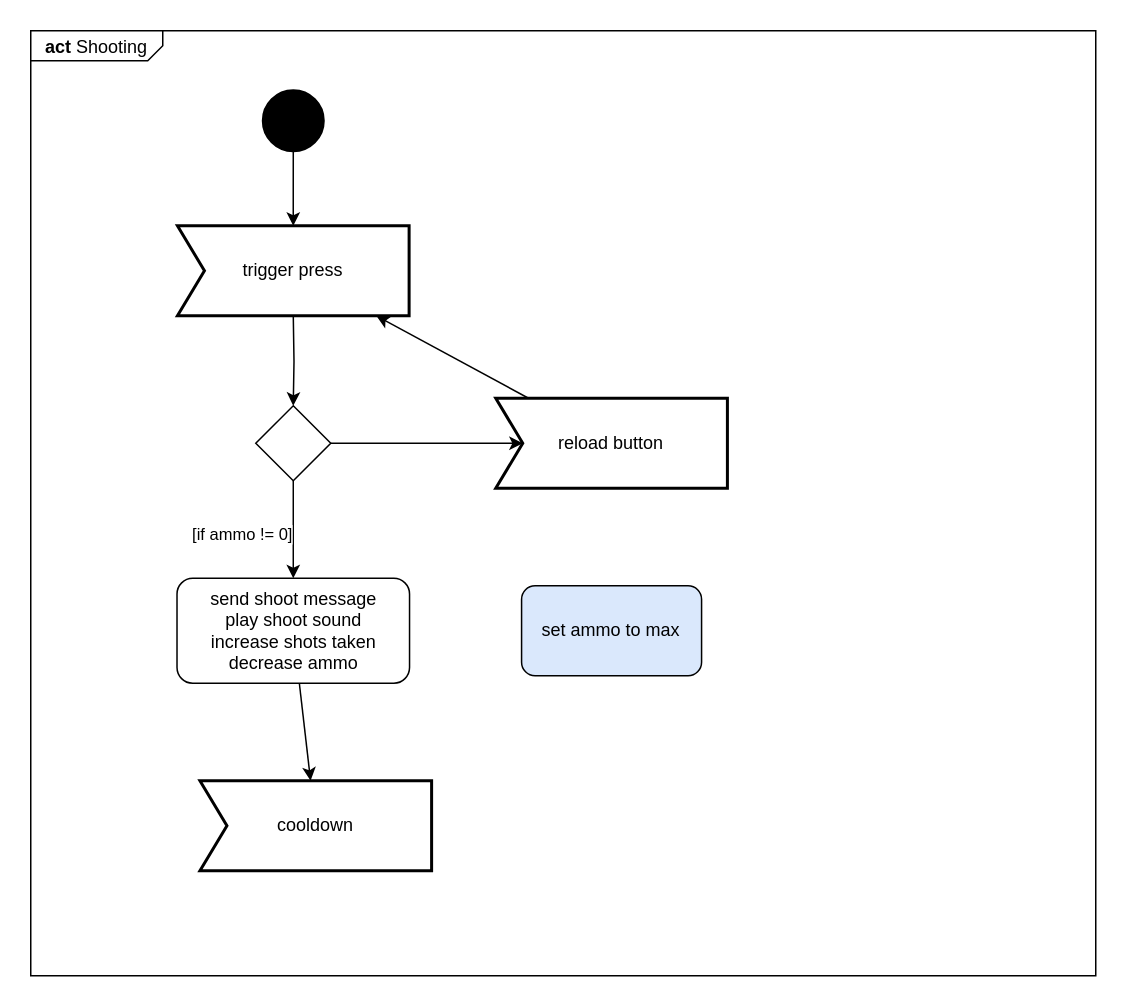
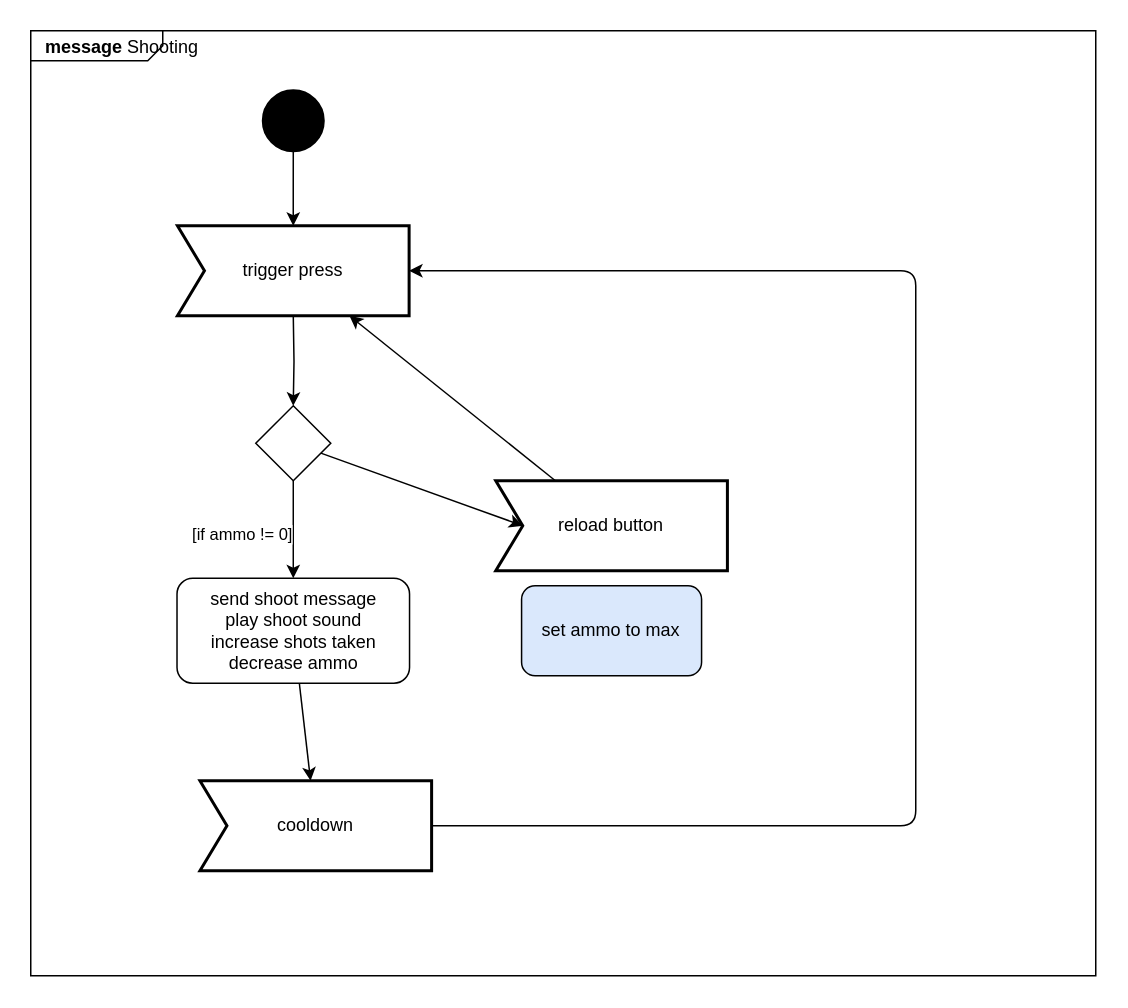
(89, 31) -> (109, 31)
(612, 443) -> (612, 526)
none -> (916, 542)
